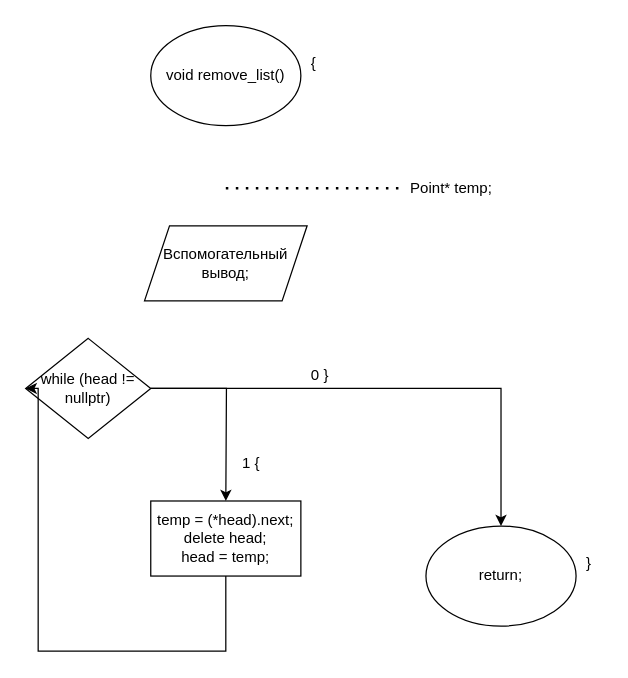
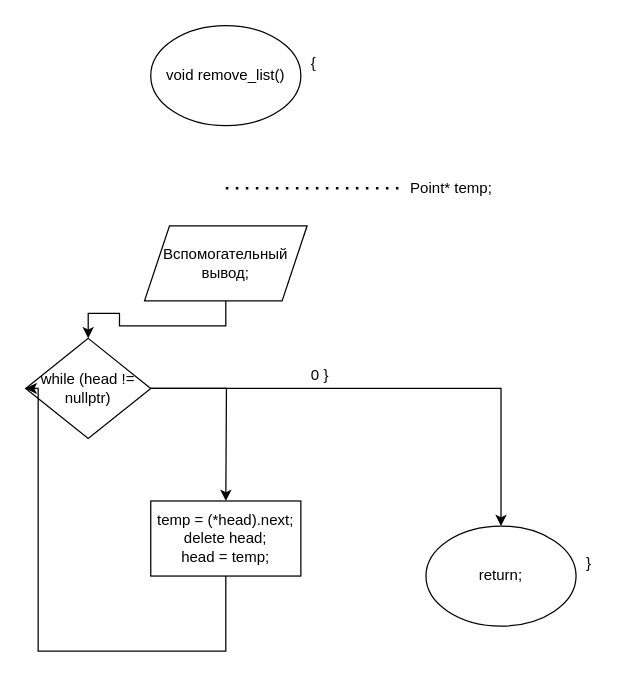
none -> (155, 326)
(251, 463) -> none
